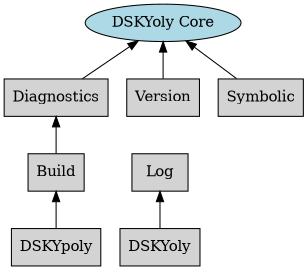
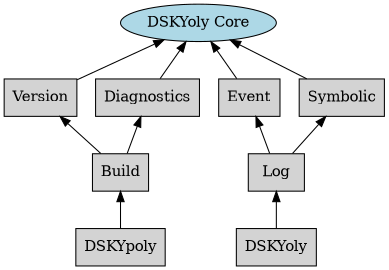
none -> (249, 98)
none -> (84, 139)
none -> (306, 139)
